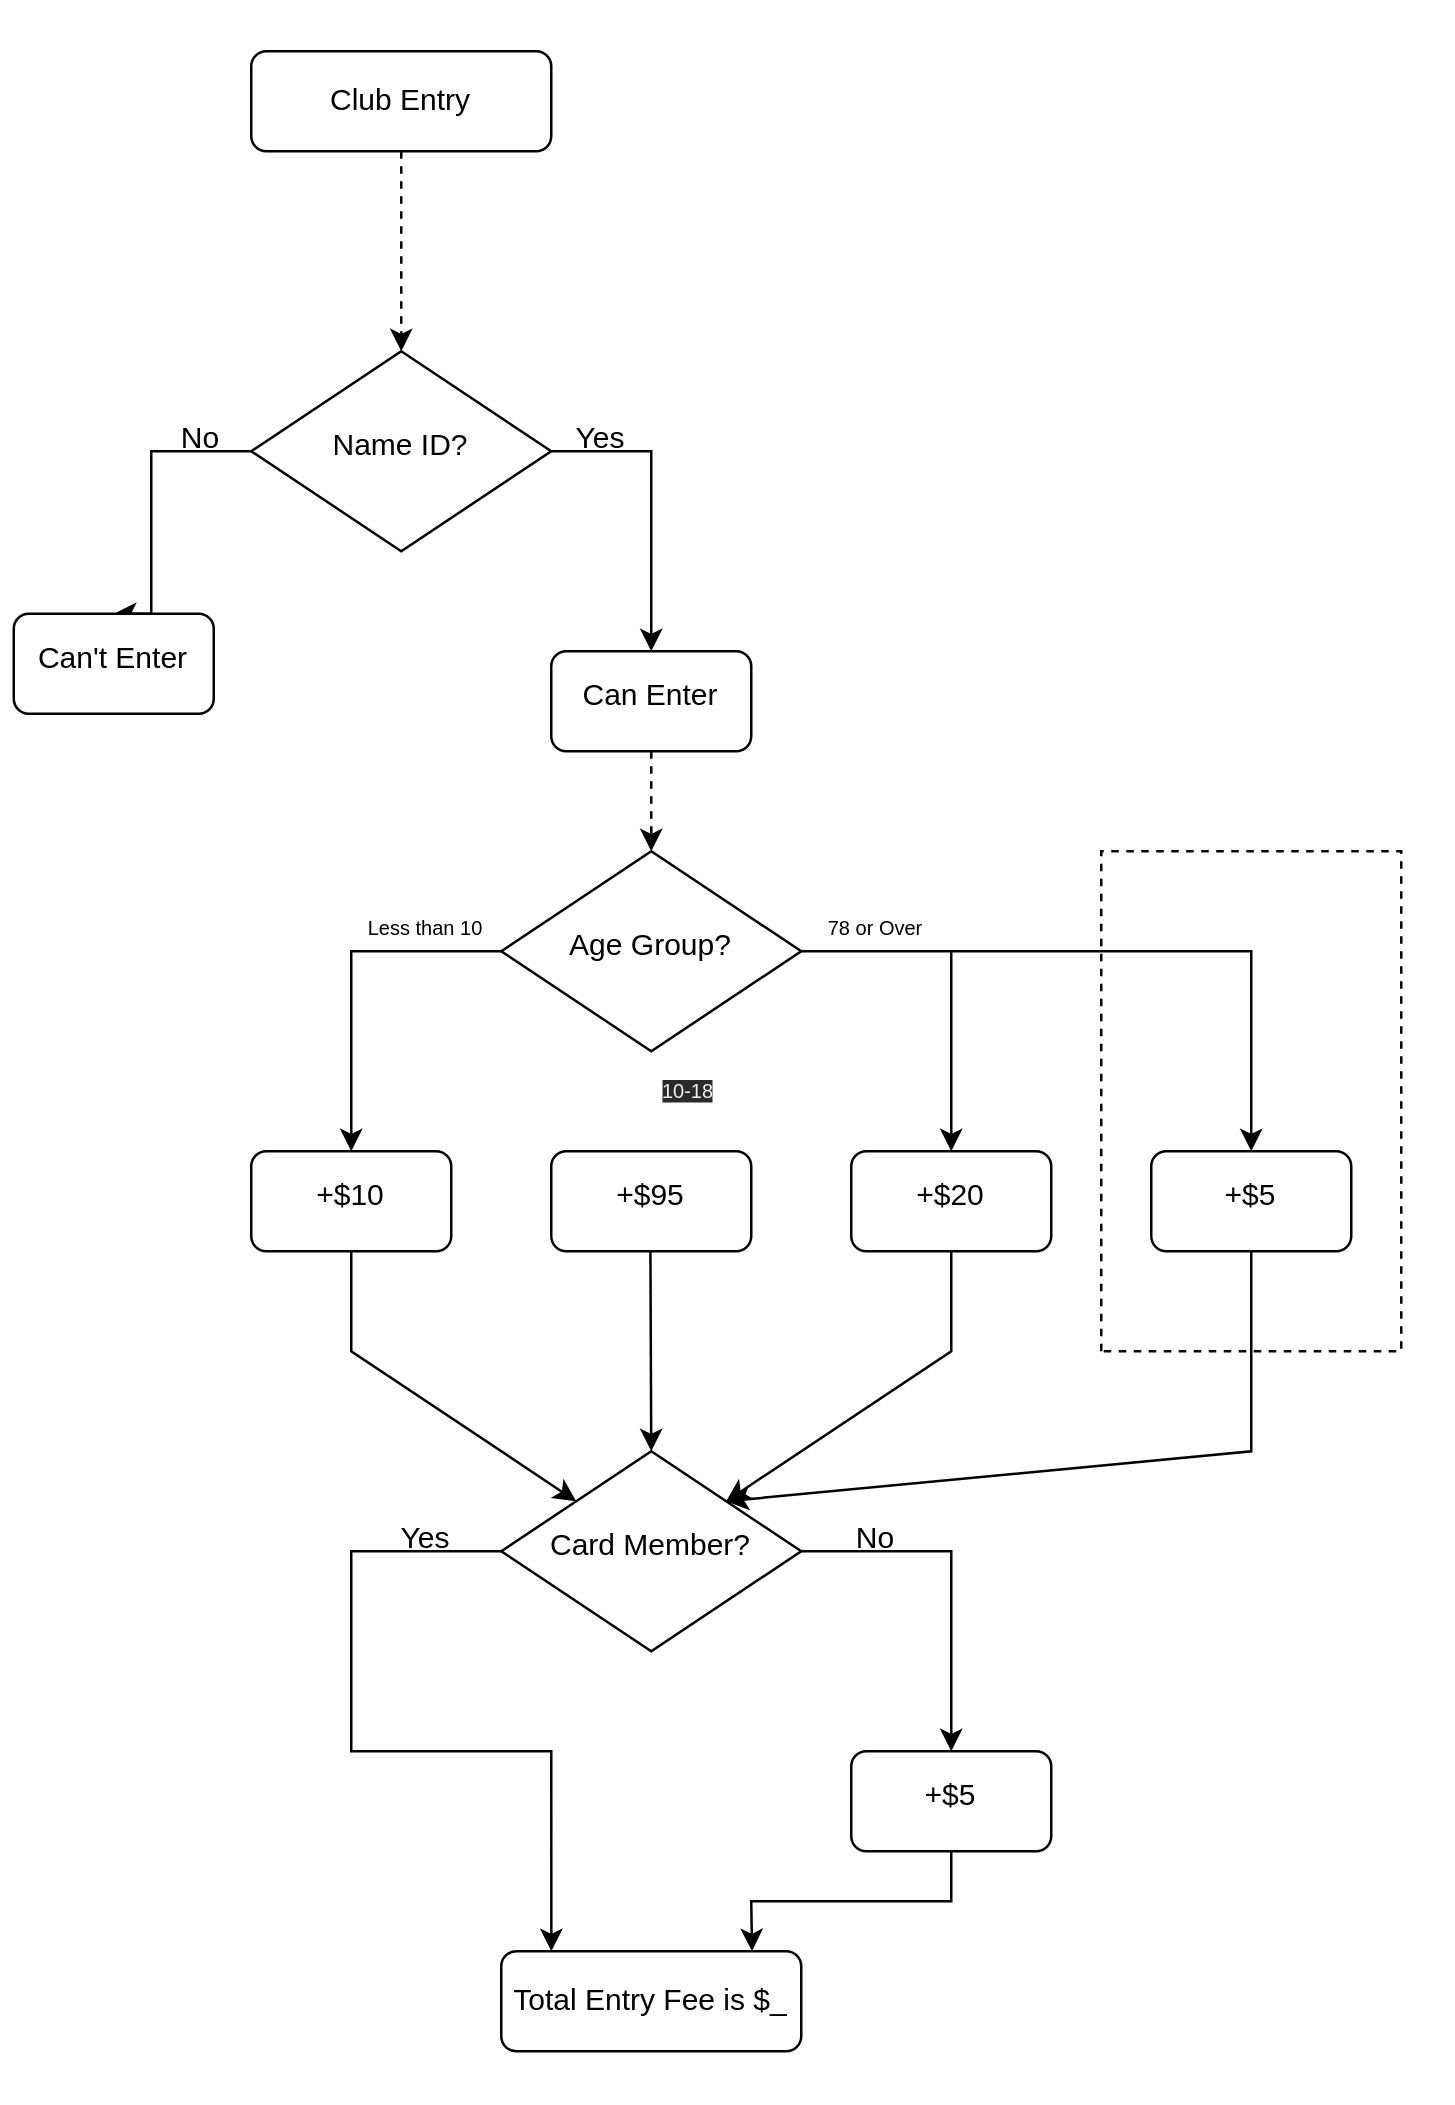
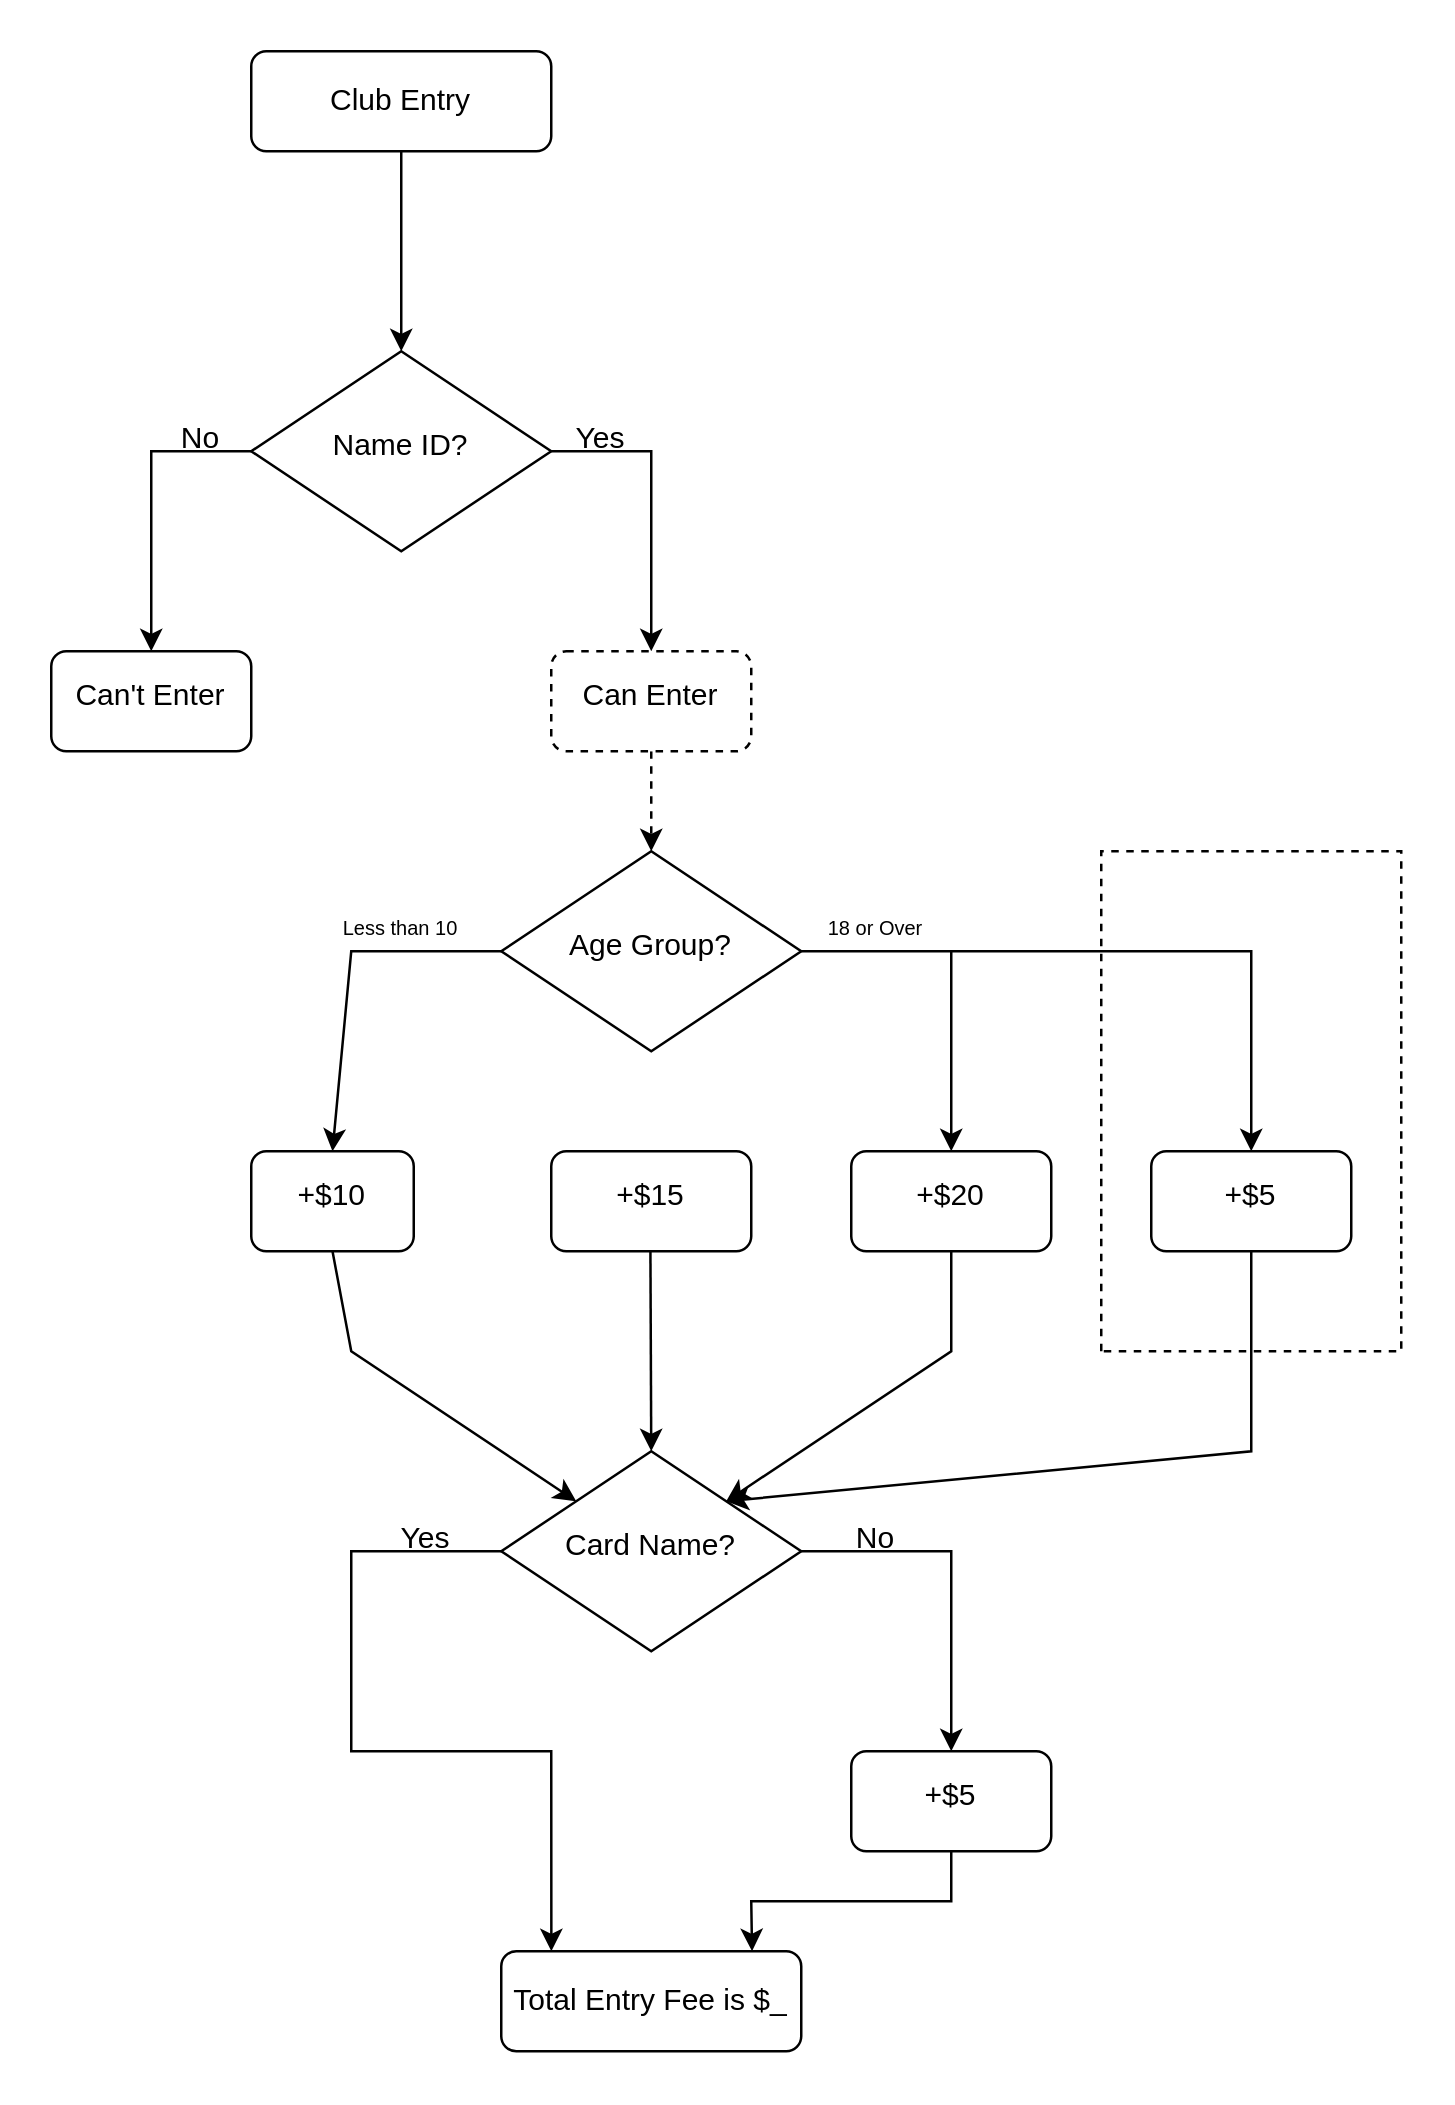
(401, 242) -> (401, 242)
(114, 664) -> (151, 701)
(651, 701) -> (651, 701)
(426, 926) -> (401, 926)
(876, 926) -> (876, 926)
(689, 1089) -> none
(651, 1196) -> (651, 1196)
(351, 1201) -> (333, 1201)
(651, 1546) -> (651, 1546)
